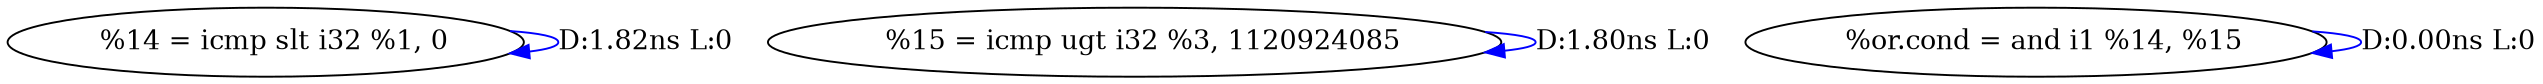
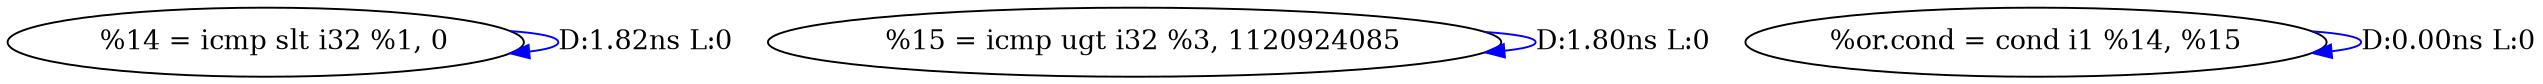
(2036, 42) -> (2036, 42)
